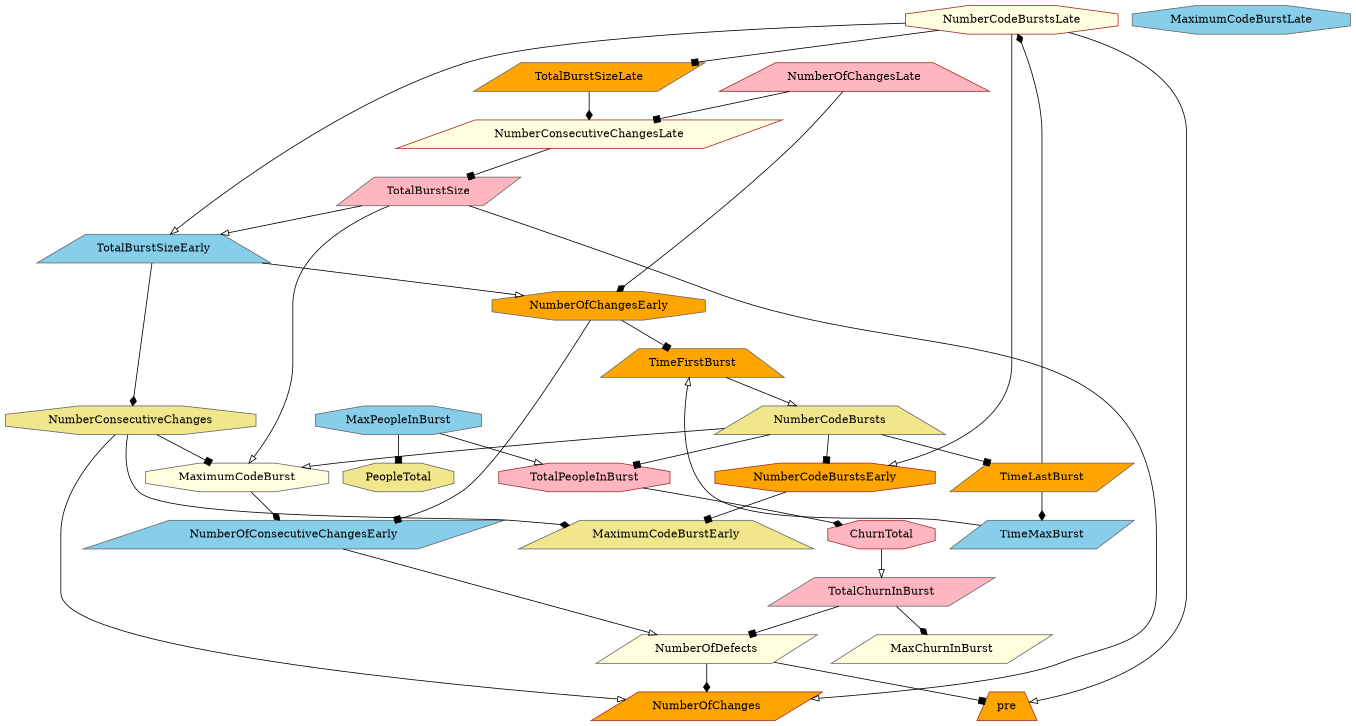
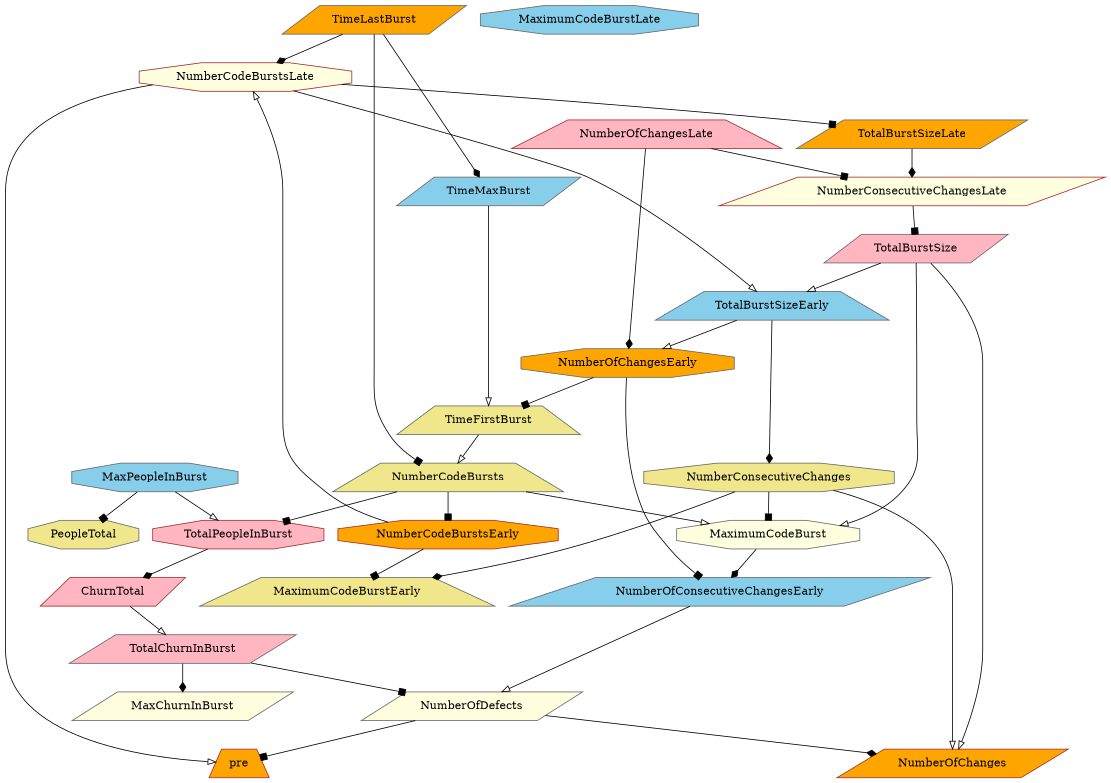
(1012, 281) -> (283, 336)
(692, 363) -> (489, 420)
(929, 447) -> (374, 253)
(882, 535) -> (113, 592)
